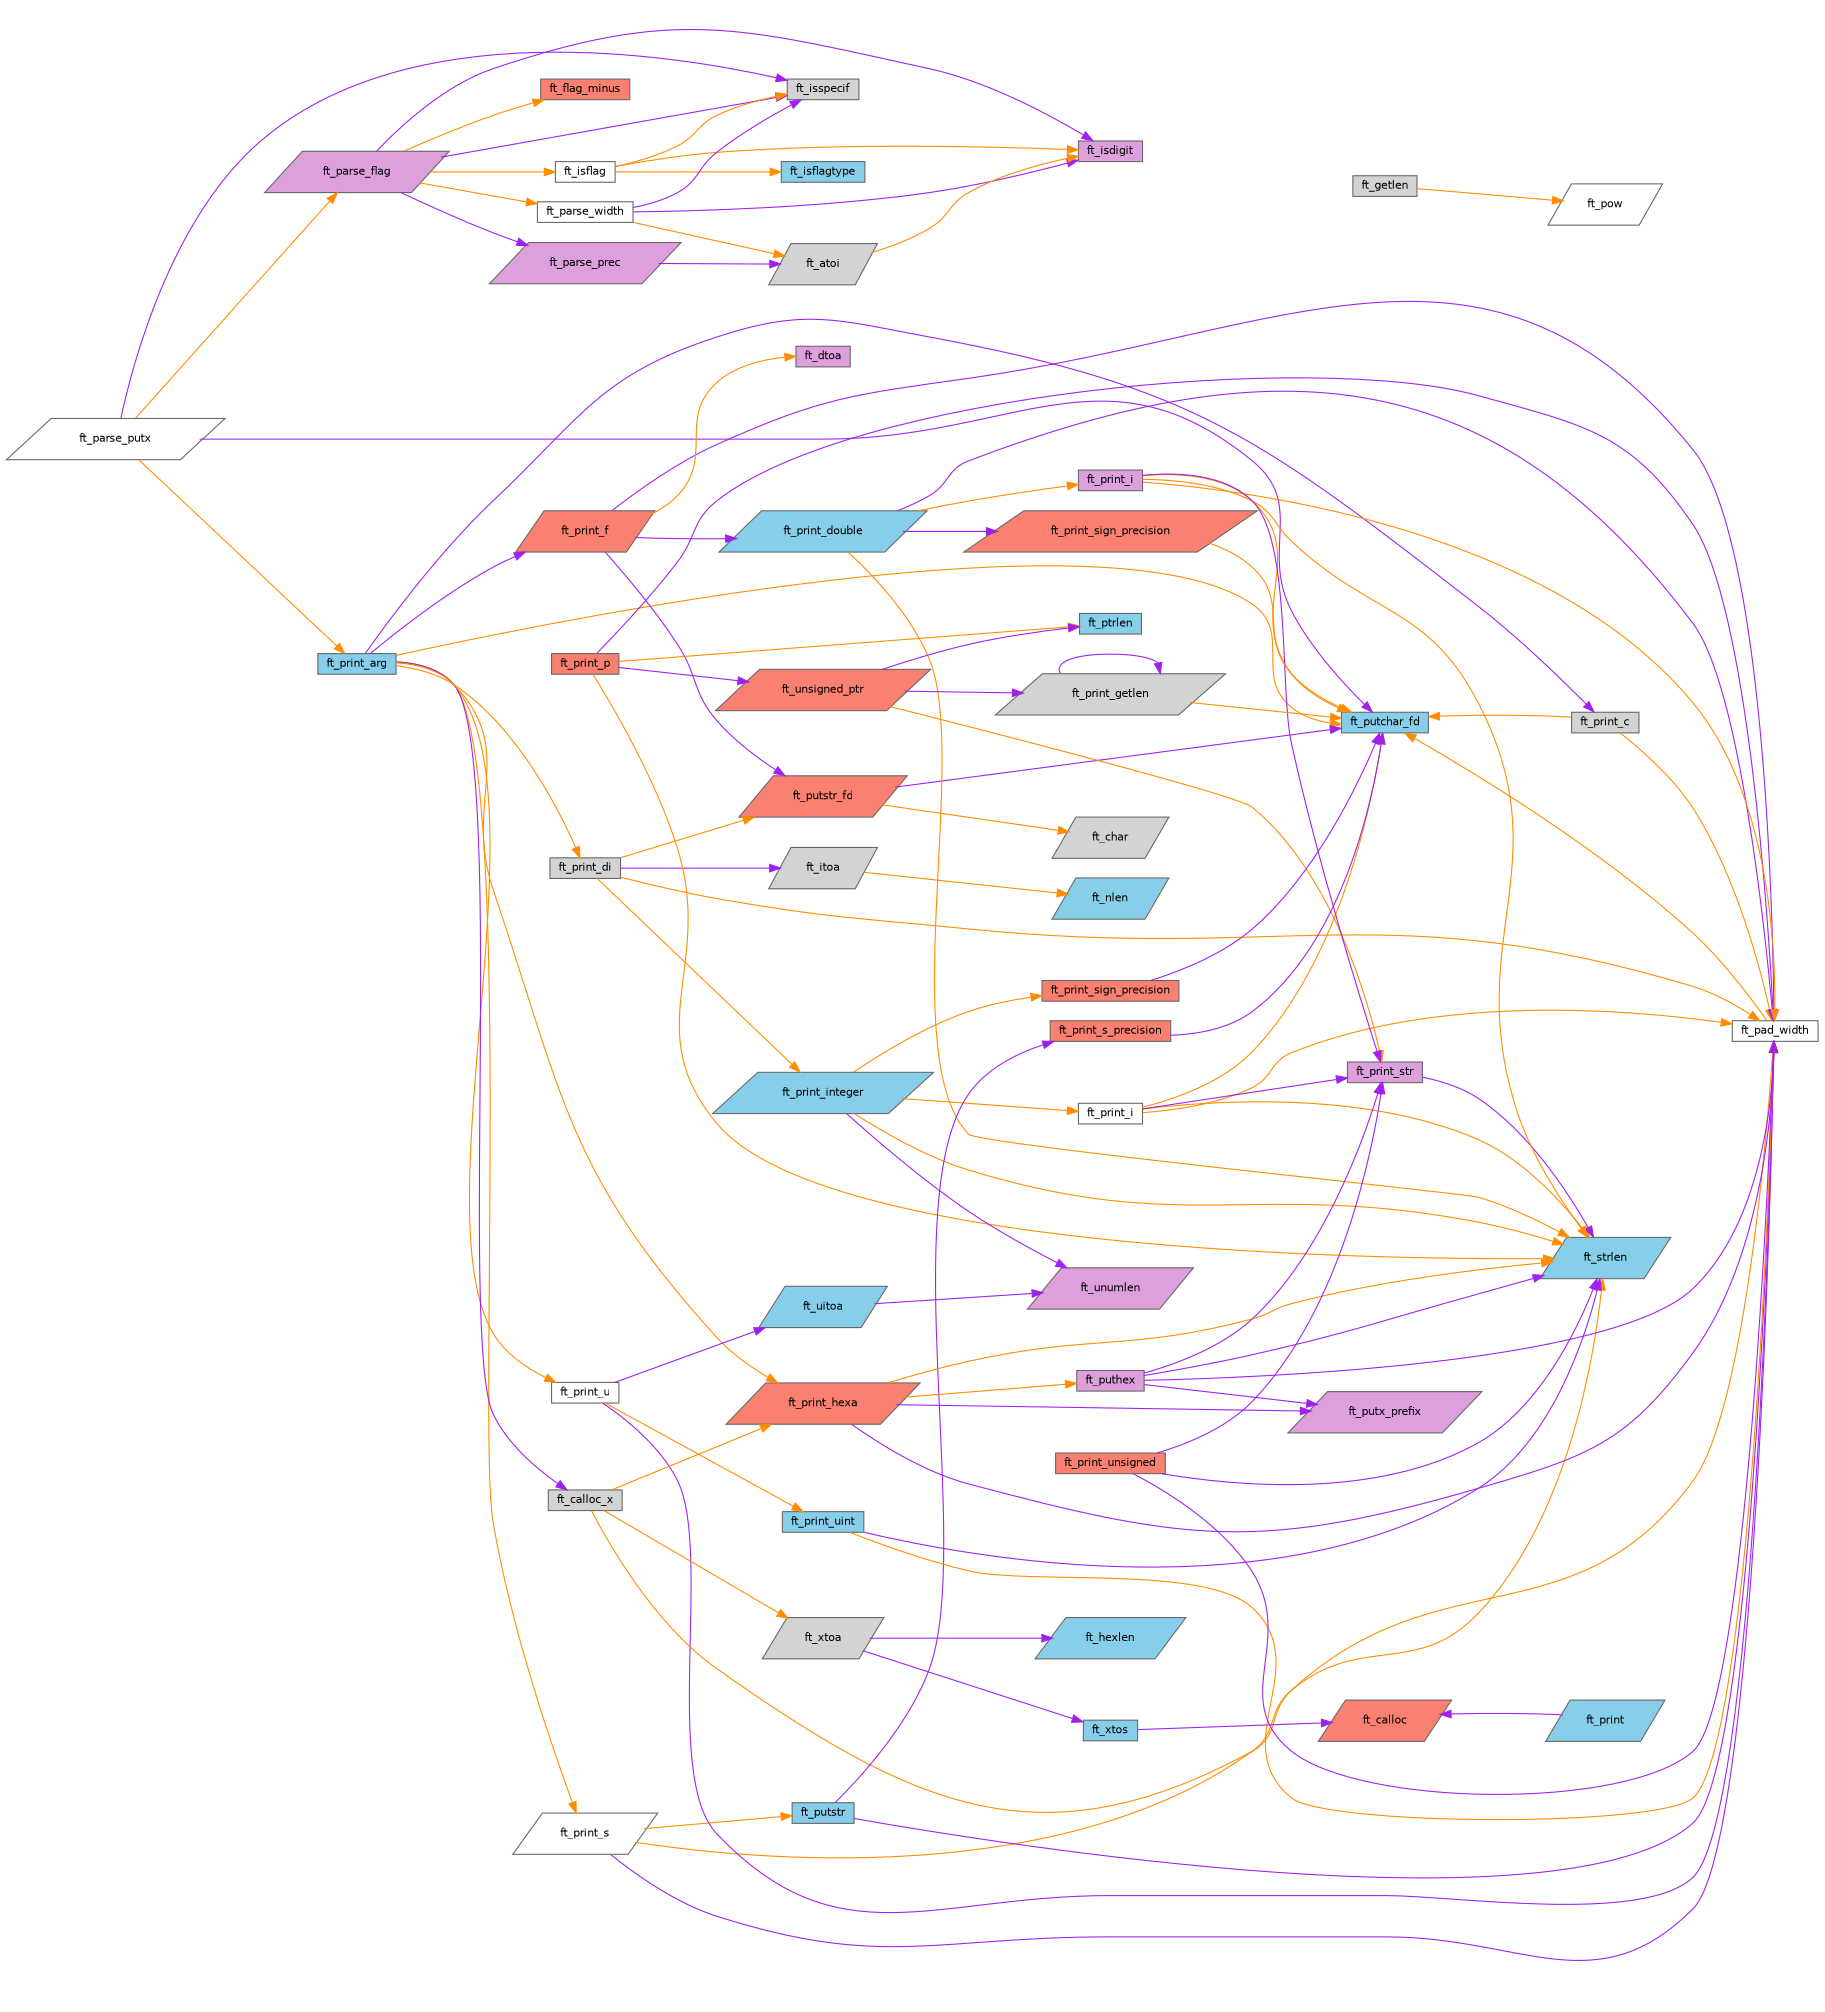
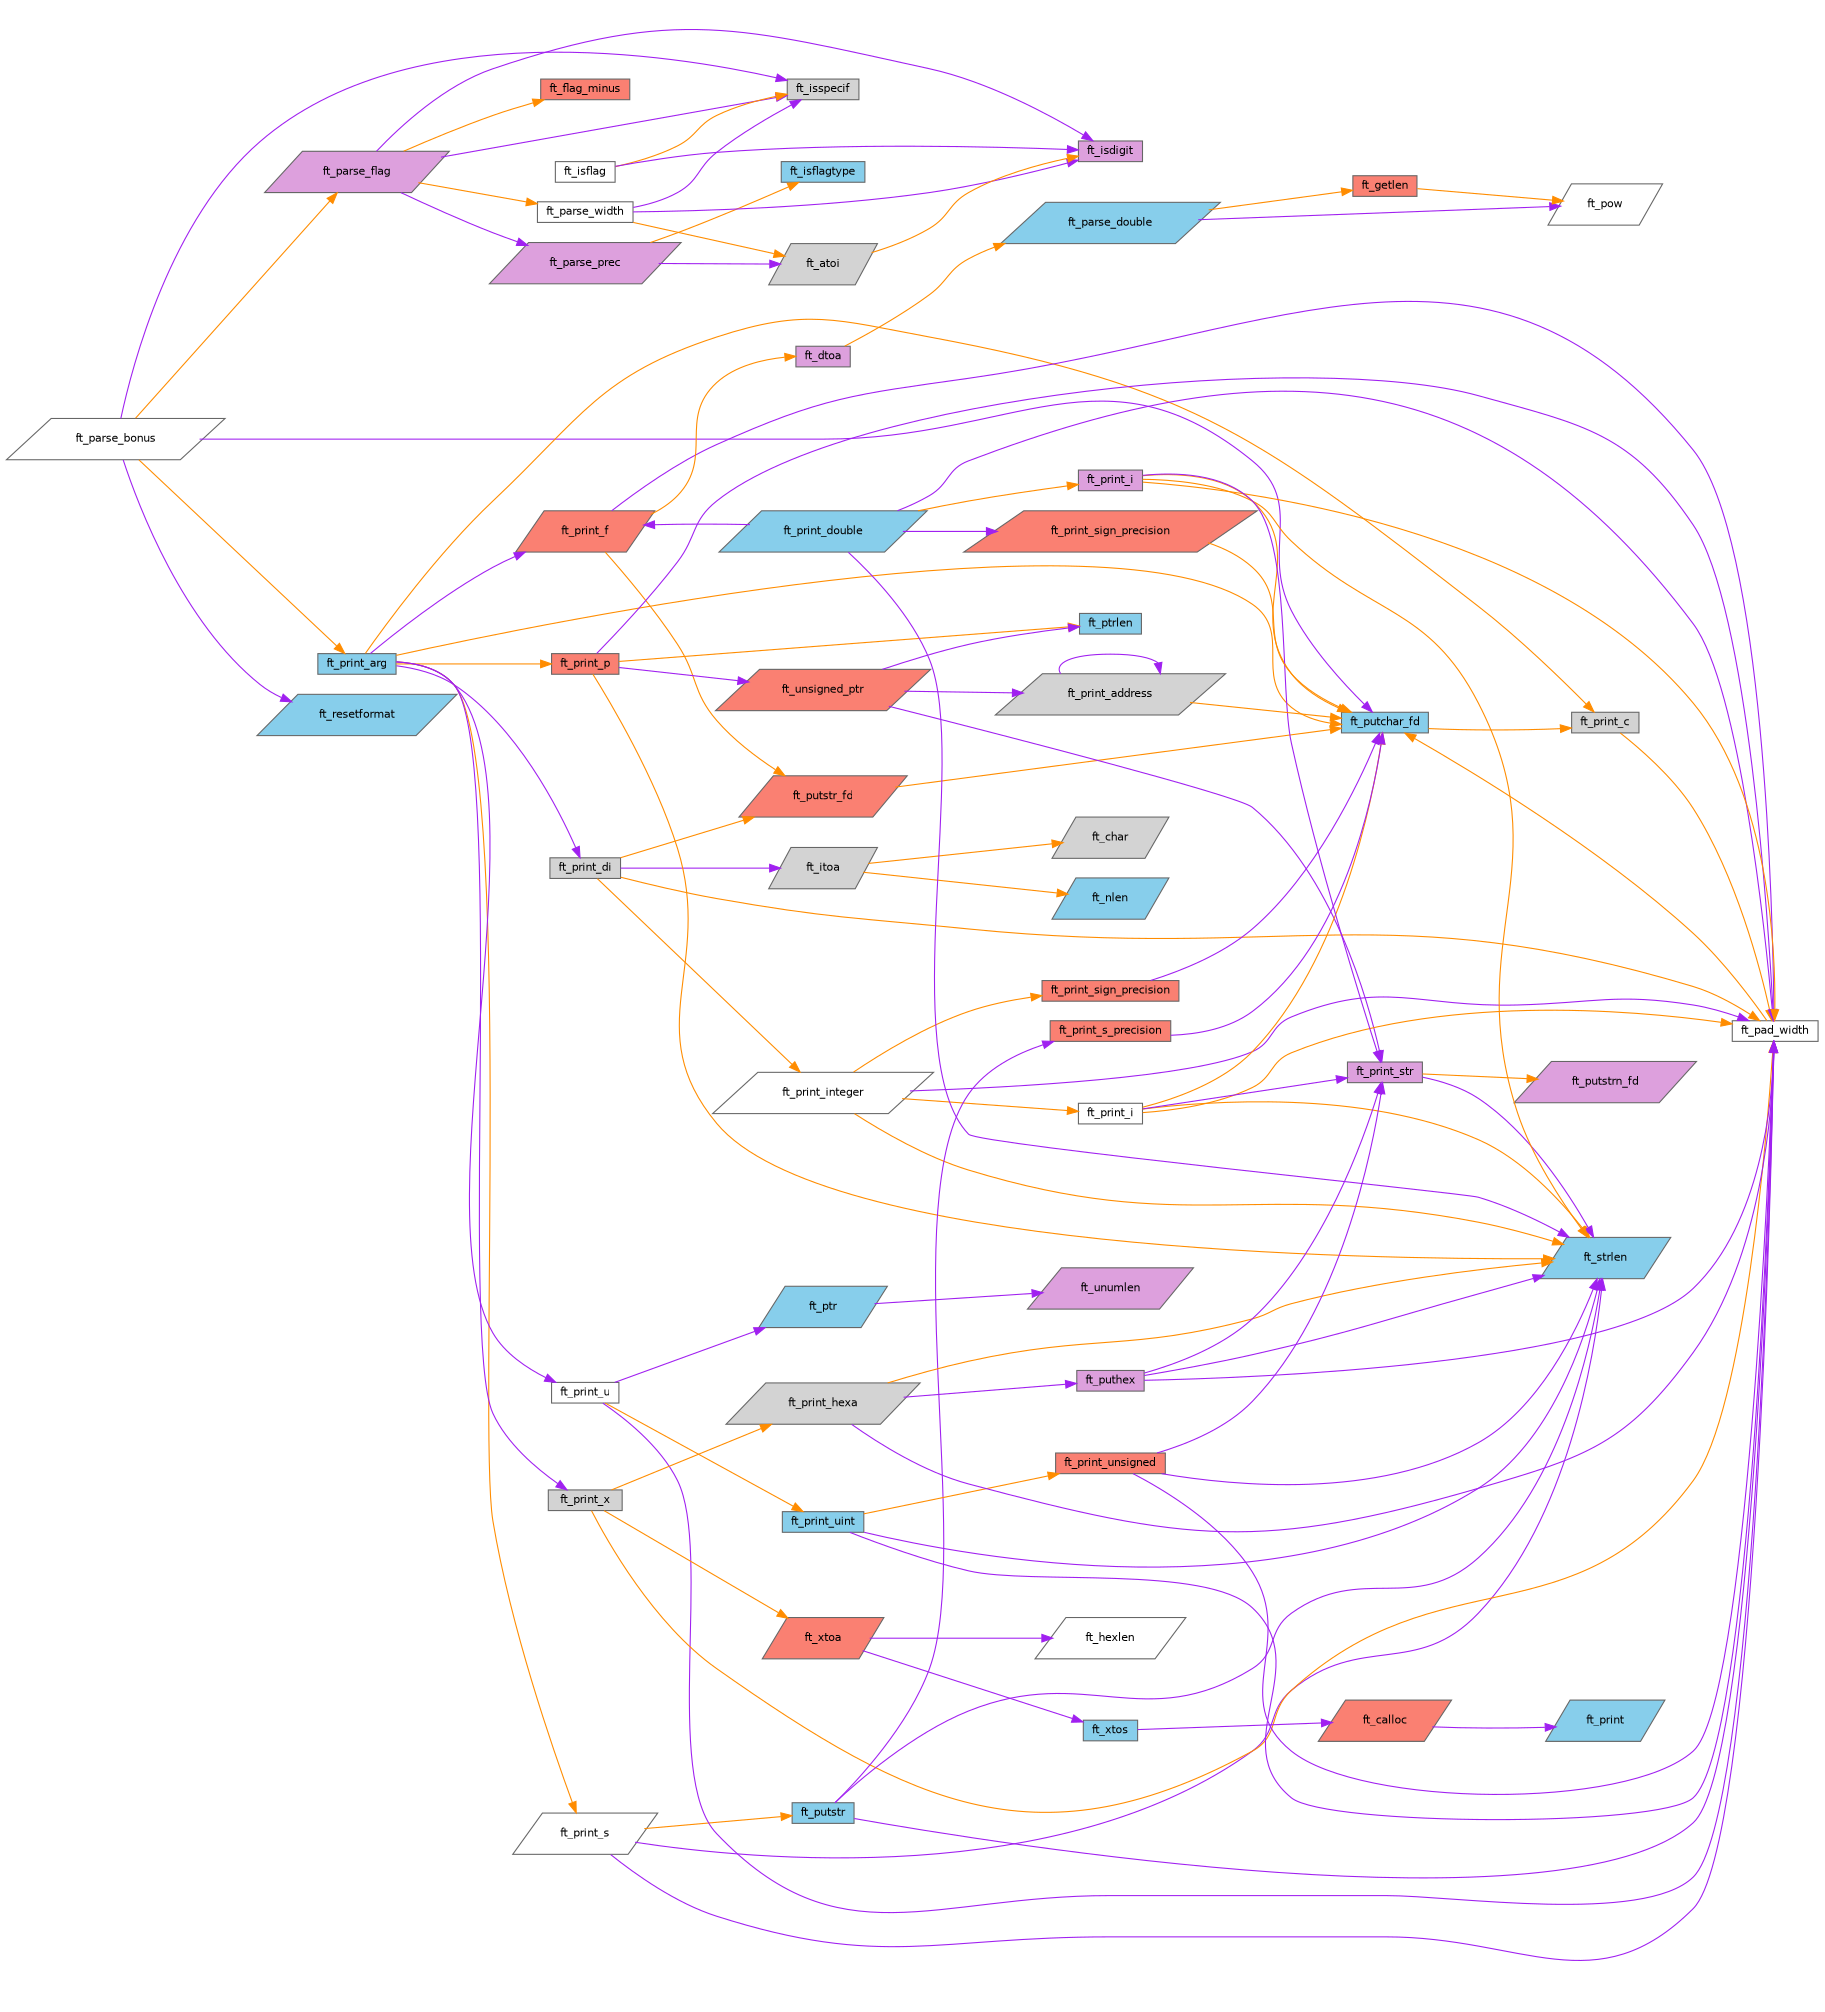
(841, 147) -> (841, 147)
(486, 172) -> none
(689, 172) -> (717, 217)
(1385, 186) -> (1385, 186)
none -> (1110, 223)
(964, 344) -> (964, 344)
(116, 439) -> (116, 439)
(680, 539) -> (707, 524)
(688, 664) -> (688, 664)
(1110, 694) -> (1110, 694)
none -> (357, 715)
(1506, 715) -> (1498, 730)
(507, 734) -> (507, 734)
(1124, 757) -> (1124, 757)
(1206, 791) -> (1206, 791)
(970, 817) -> (960, 854)
(538, 1029) -> (468, 664)
none -> (1605, 1082)
(823, 1093) -> (823, 1093)
(473, 1109) -> (473, 1109)
(965, 1127) -> (965, 1127)
(947, 1196) -> (1316, 1008)
(823, 1307) -> (823, 1307)
(985, 1391) -> (985, 1391)
(823, 1404) -> (823, 1404)
(1385, 1412) -> none
none -> (956, 1495)
(585, 1500) -> (585, 1500)
none -> (1282, 1622)
(823, 1638) -> (823, 1638)
(1110, 1638) -> (1110, 1638)
(1507, 1713) -> (1489, 1728)
(1166, 1799) -> (1166, 1799)
(1559, 1818) -> (1559, 1818)
